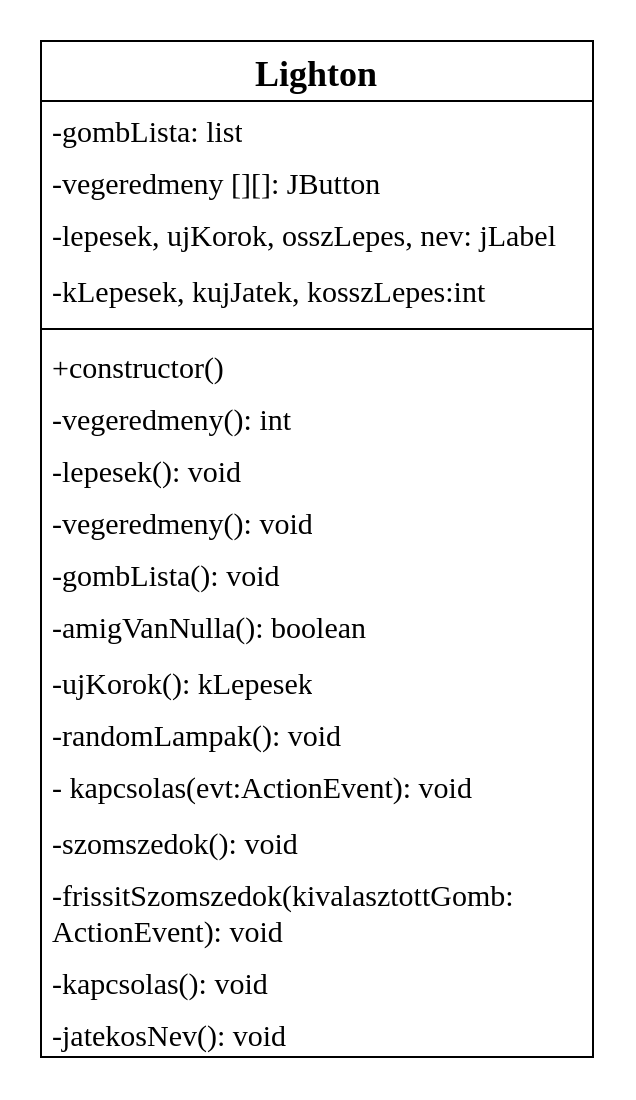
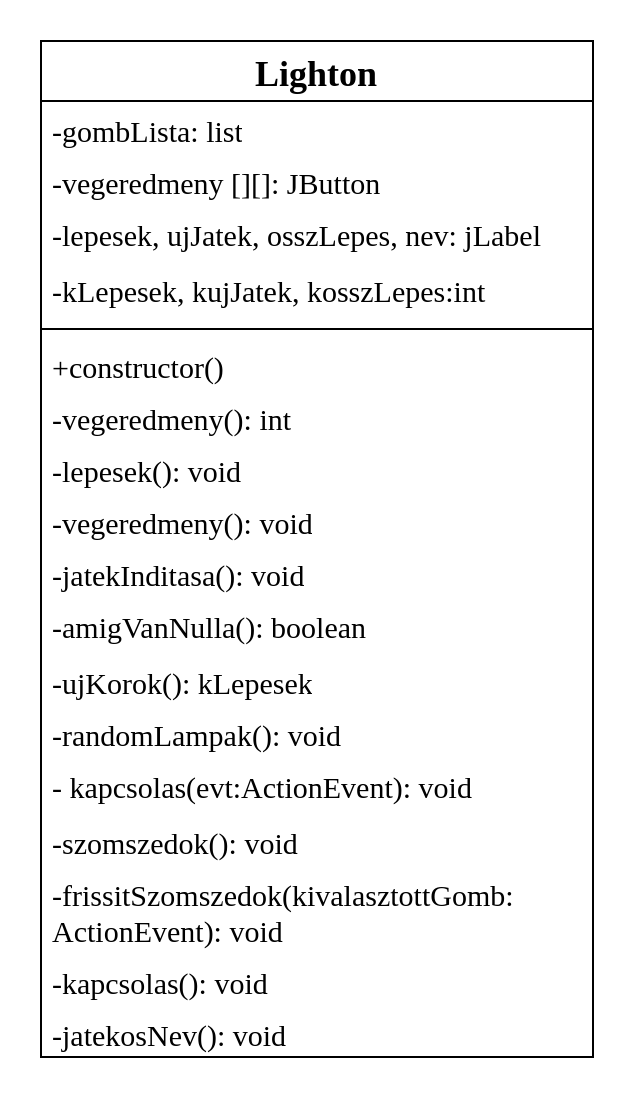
(319, 255) -> (319, 255)
(189, 577) -> (222, 577)
